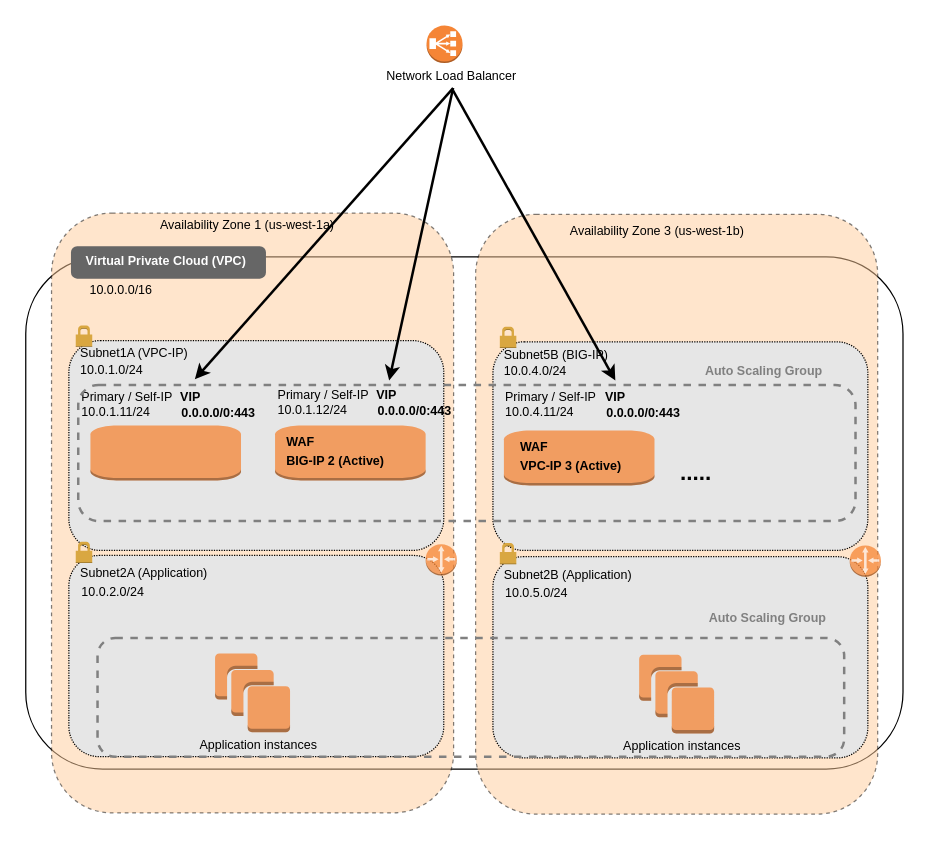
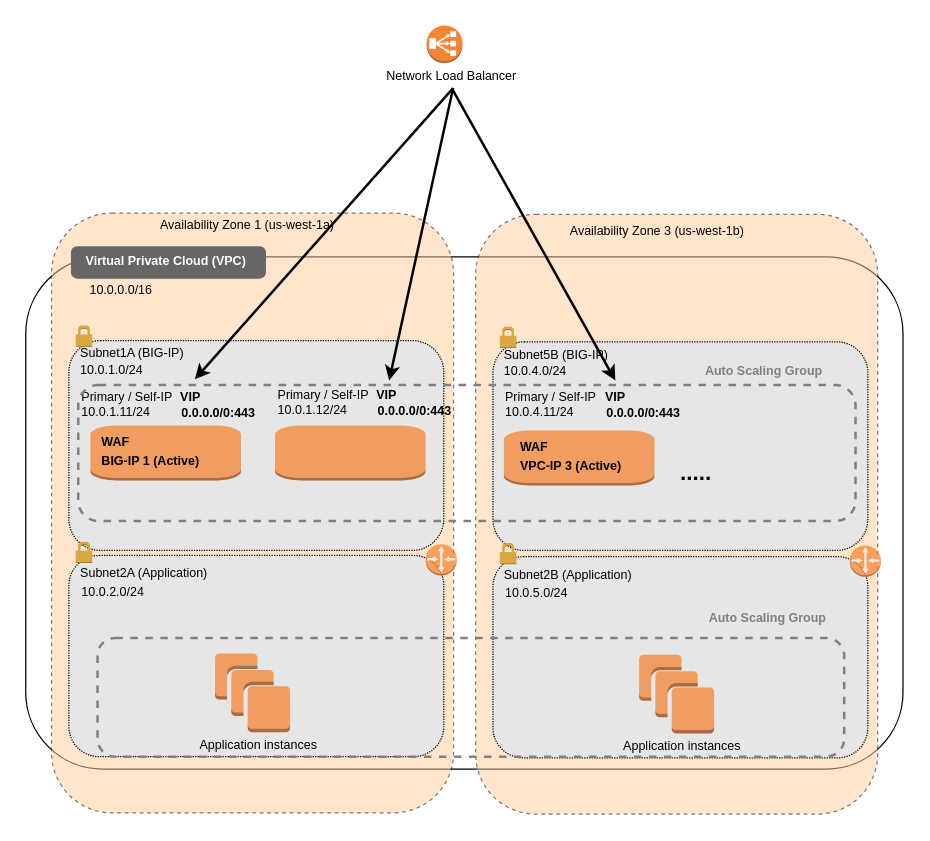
(150, 353) -> (150, 353)
none -> (156, 451)
(341, 451) -> none
